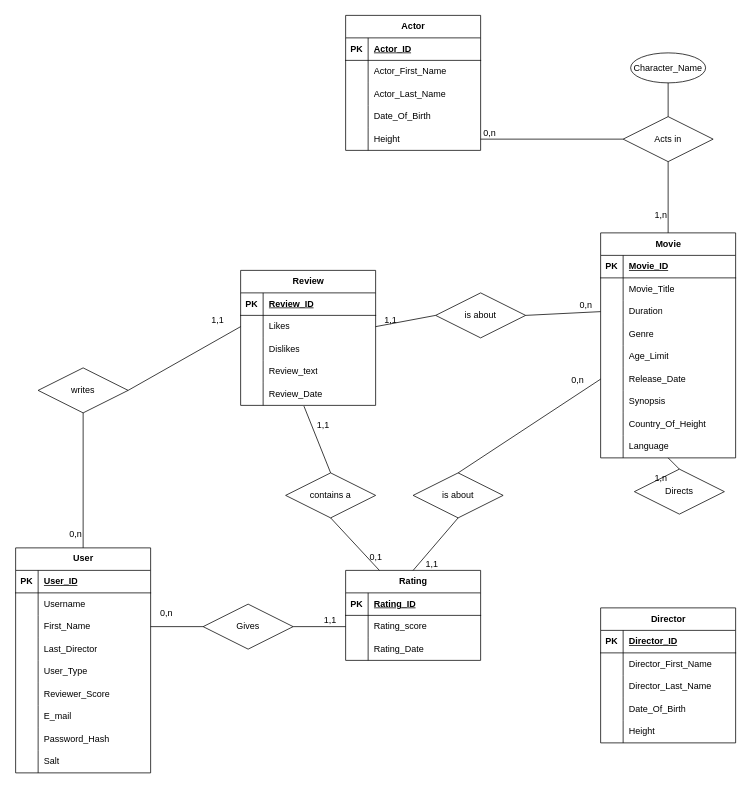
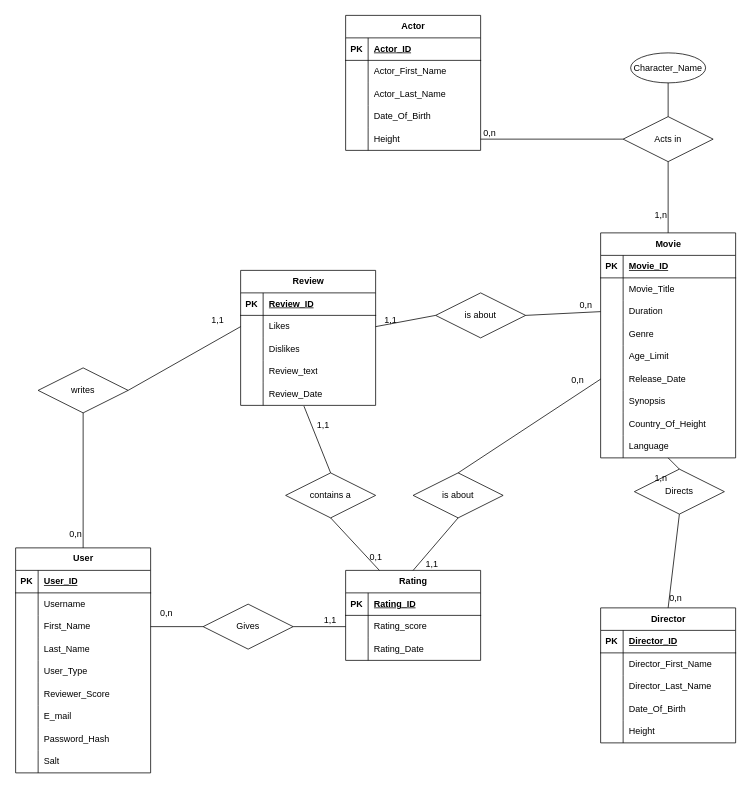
none -> (674, 561)
(75, 649) -> (67, 649)
